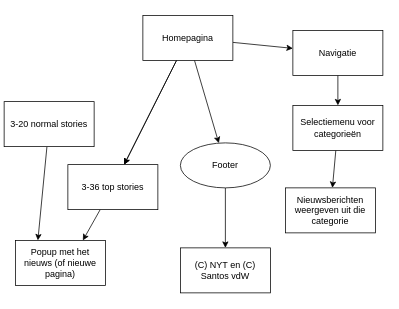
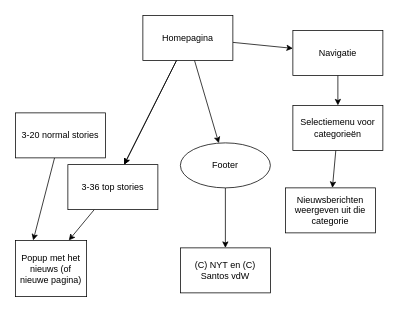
(49, 124) -> (60, 135)
(60, 263) -> (51, 269)
